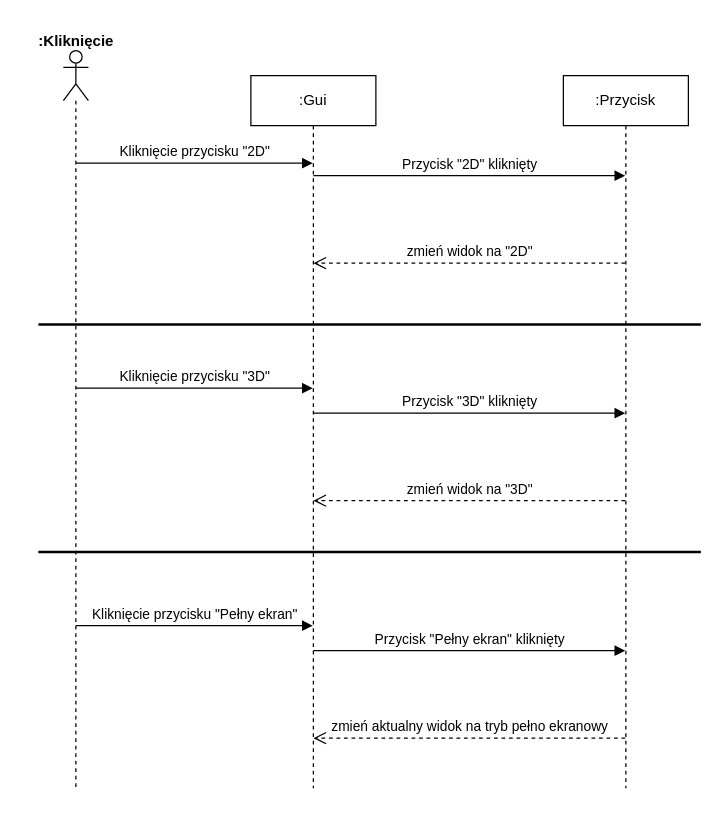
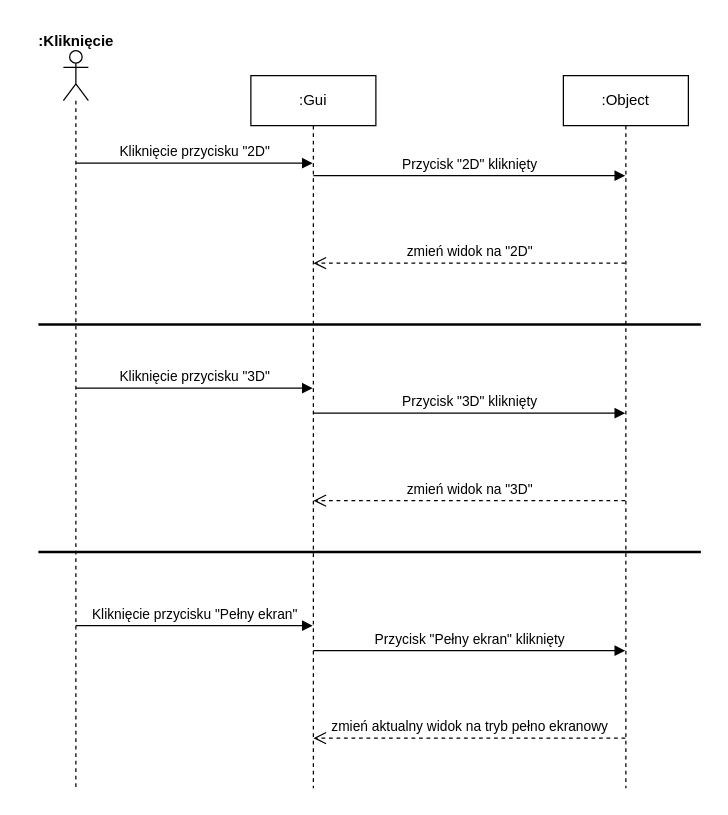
(626, 101) -> (626, 101)
